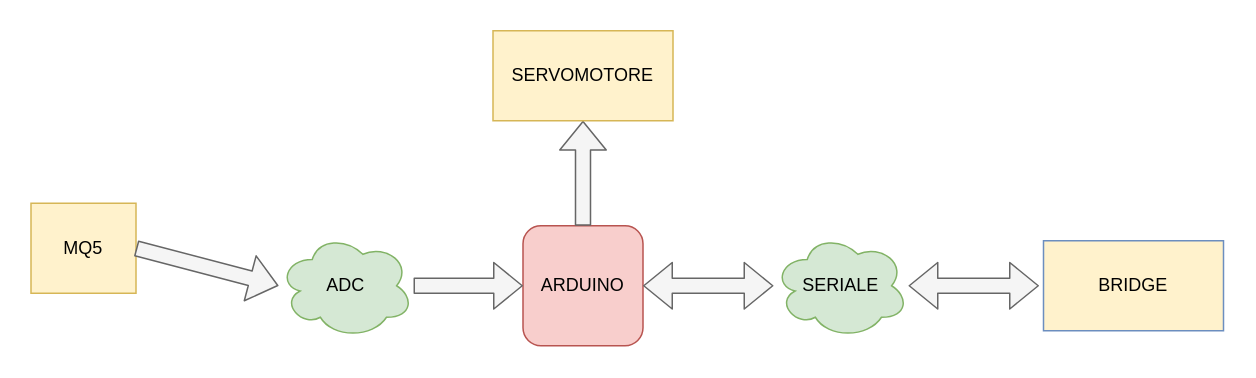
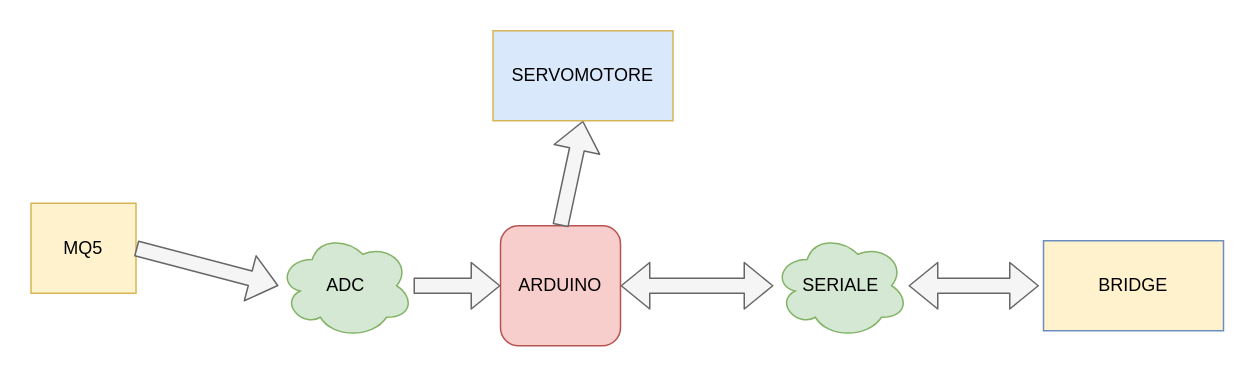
(583, 76) -> (583, 76)
(583, 286) -> (560, 286)
